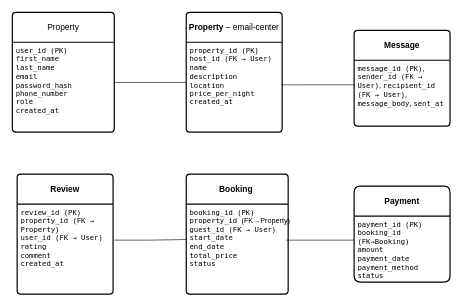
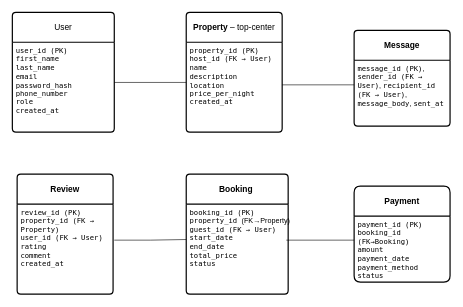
(63, 27) -> (63, 27)
(234, 27) -> (234, 27)
